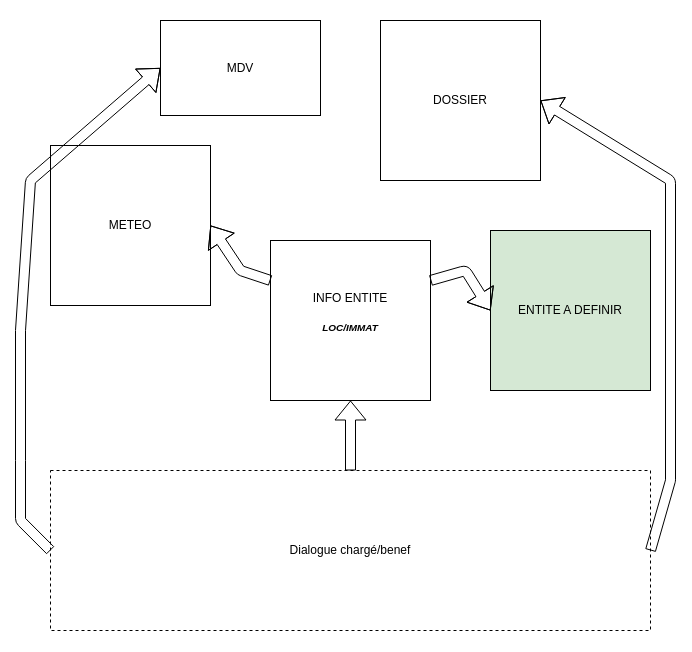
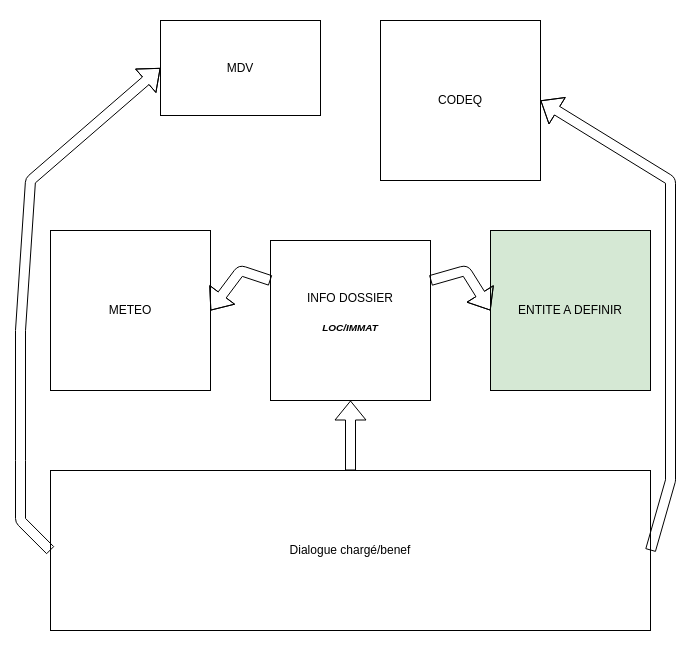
(461, 101) -> (461, 101)
(131, 226) -> (131, 311)
(351, 321) -> (351, 321)
(351, 551) -> (351, 551)
